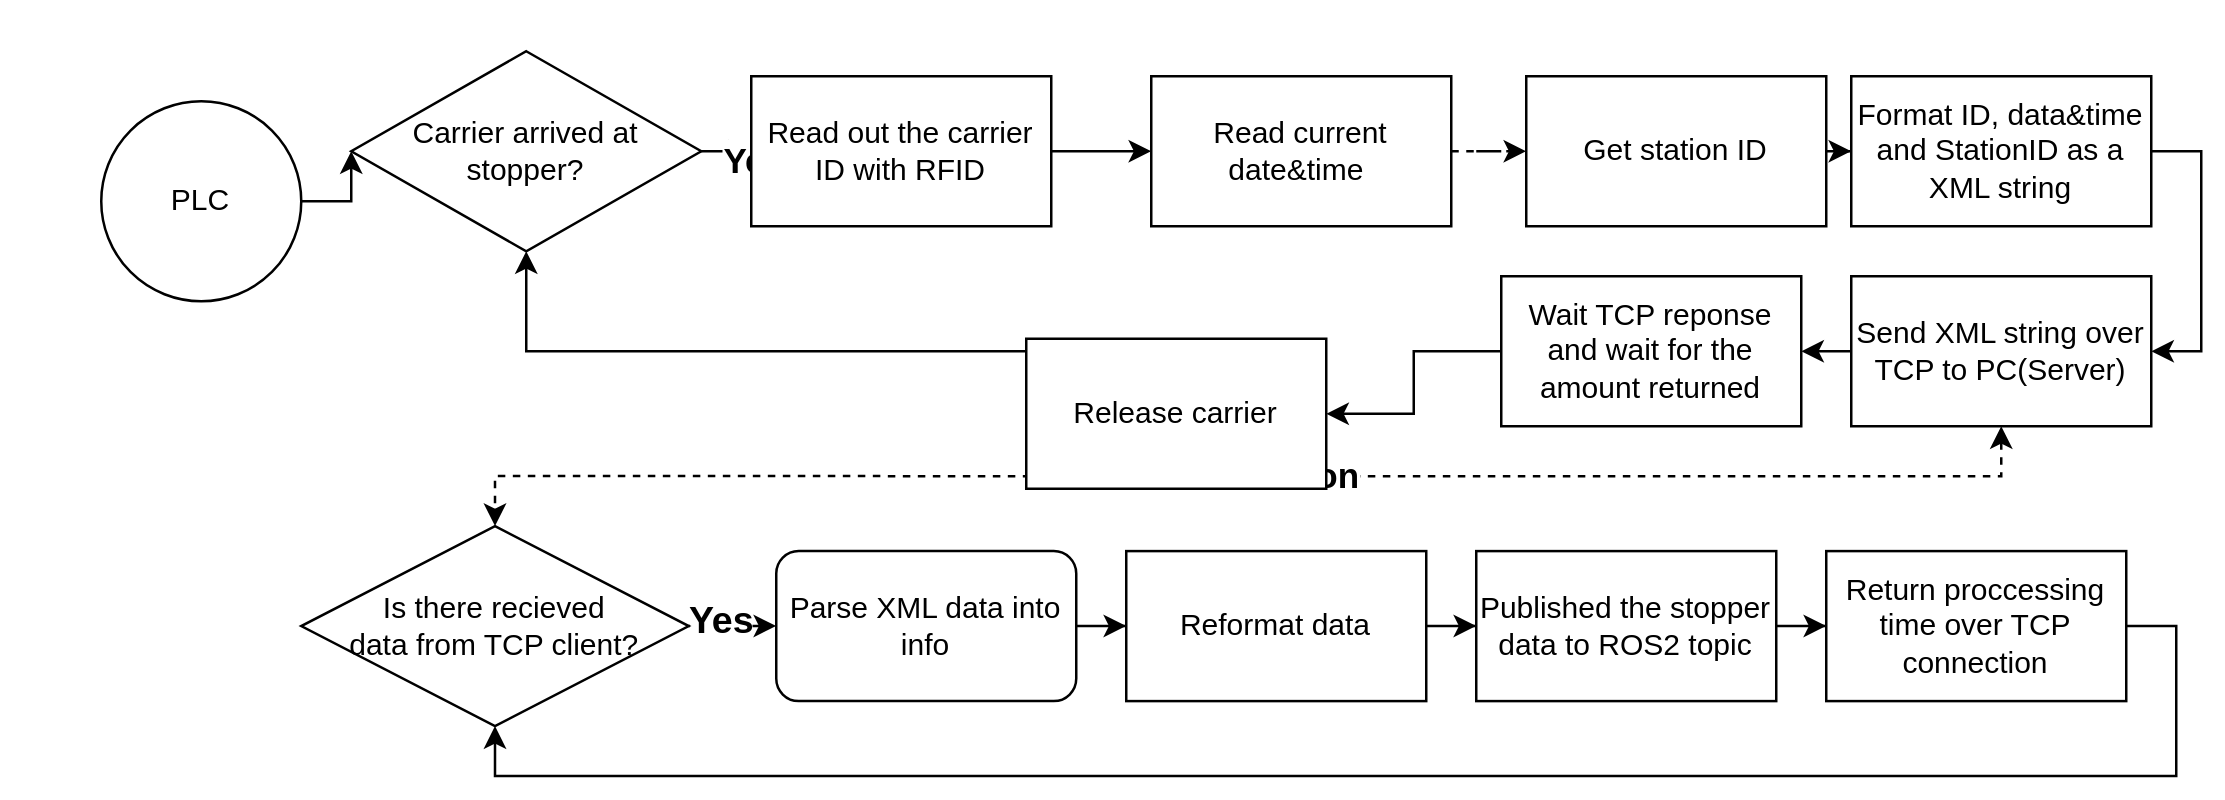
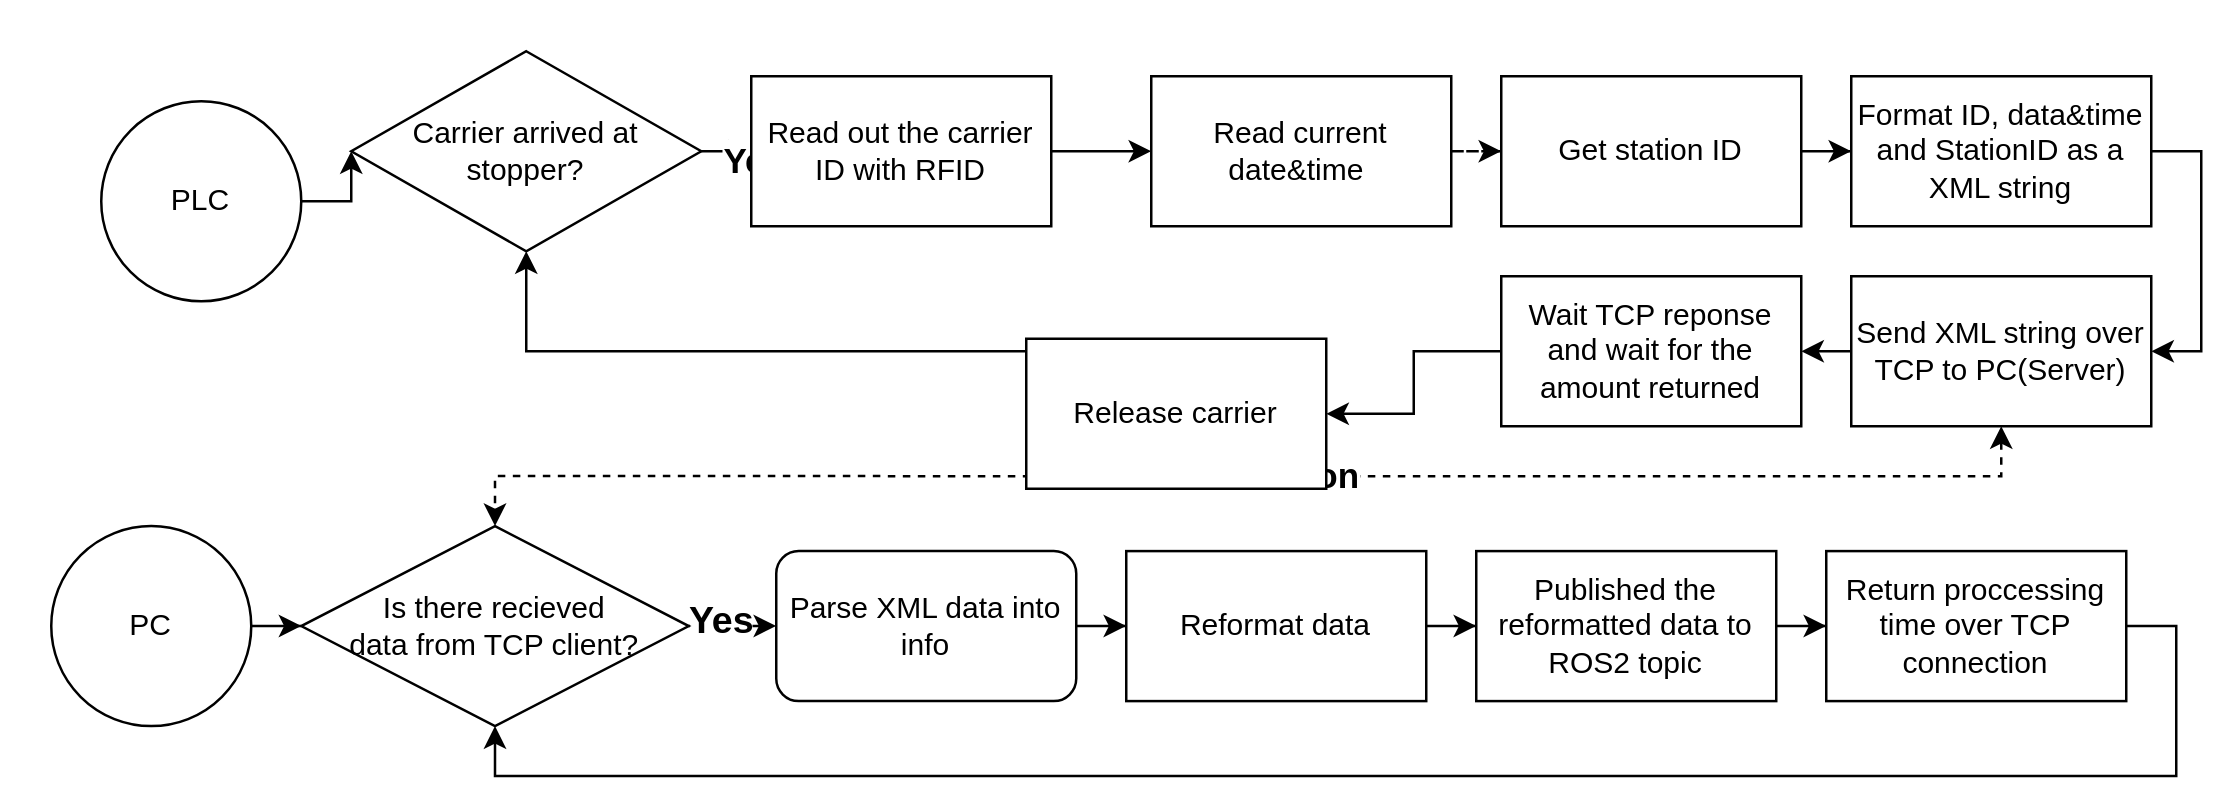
(1676, 151) -> (1651, 151)
none -> (151, 626)
none -> (284, 626)
(1626, 626) -> (1626, 626)
